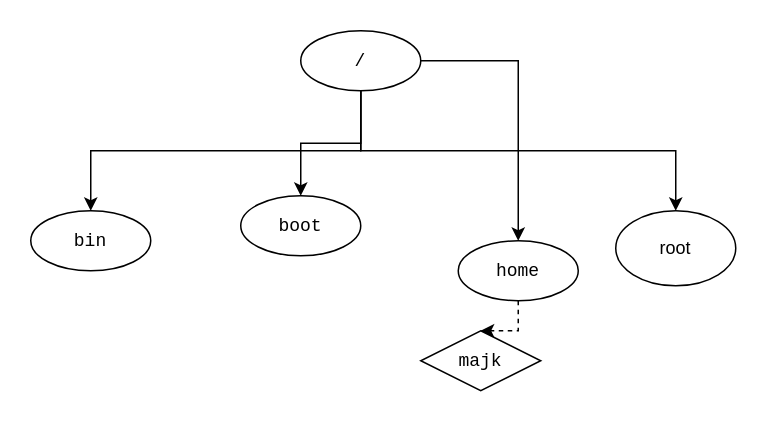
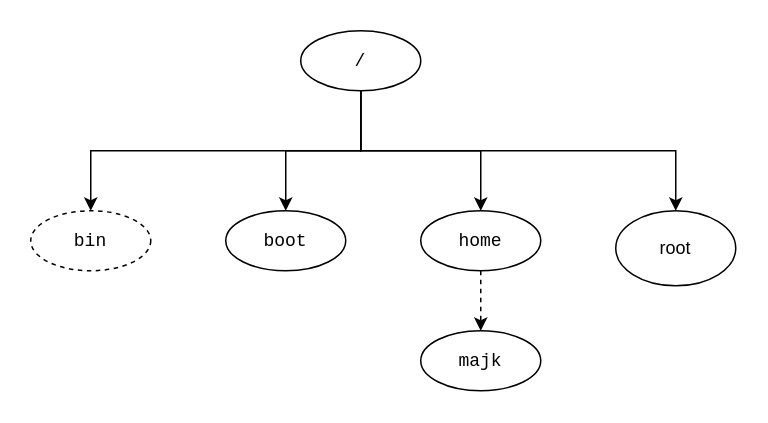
(301, 226) -> (286, 241)
(91, 241) -> (91, 241)
(518, 271) -> (481, 241)
(481, 361) -> (481, 361)
